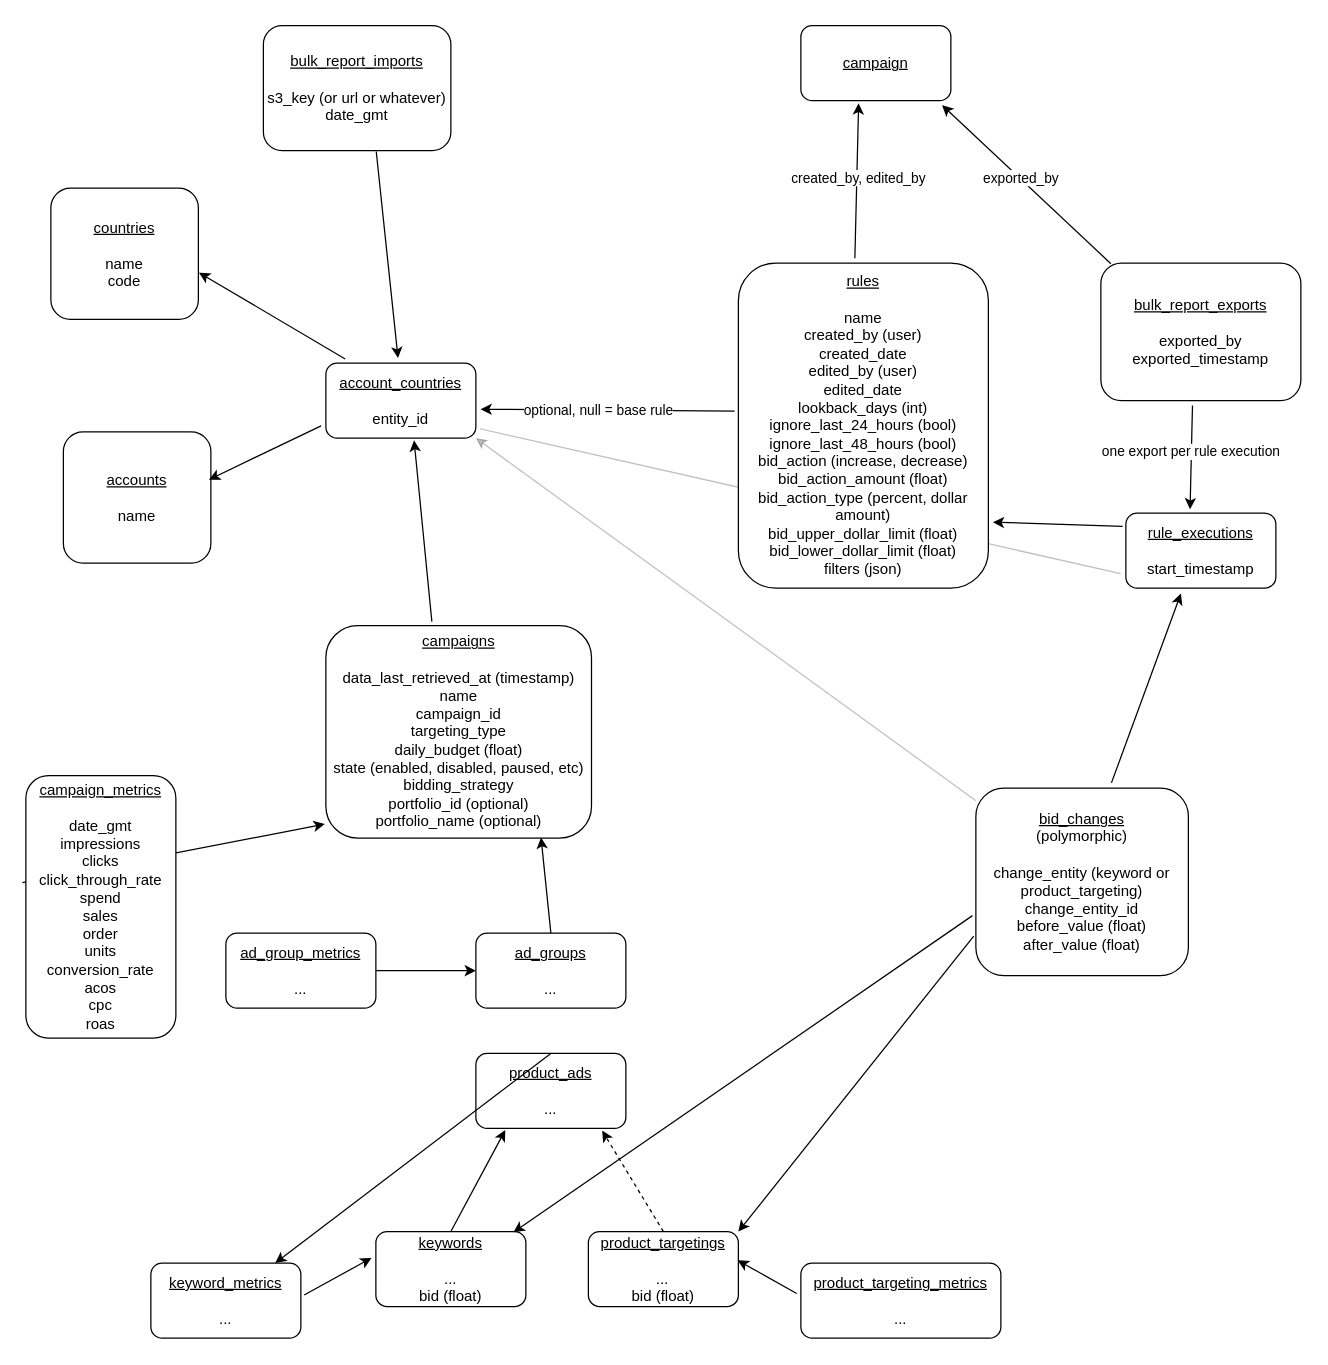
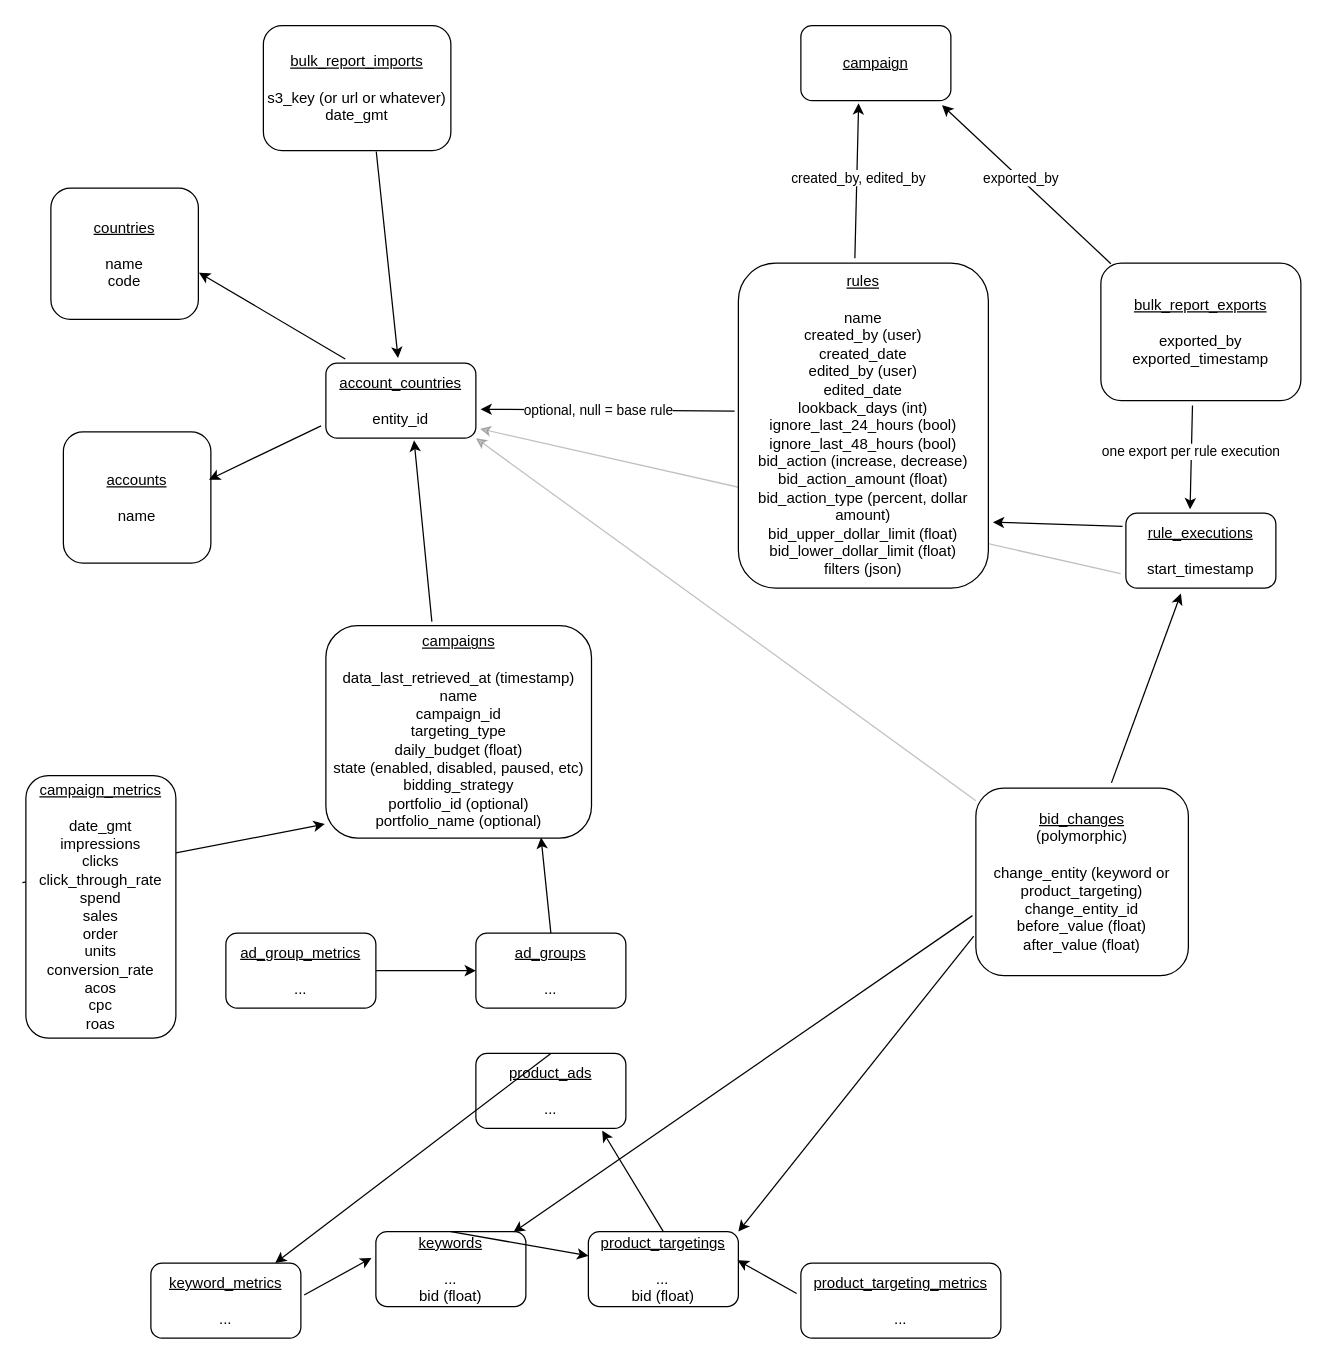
(486, 430) -> (489, 431)
(476, 1185) -> (515, 1243)
(635, 1185) -> (635, 1185)
